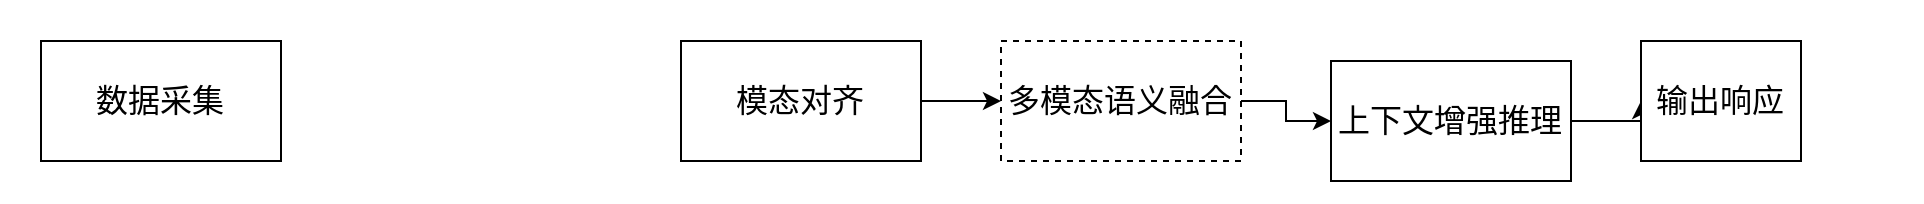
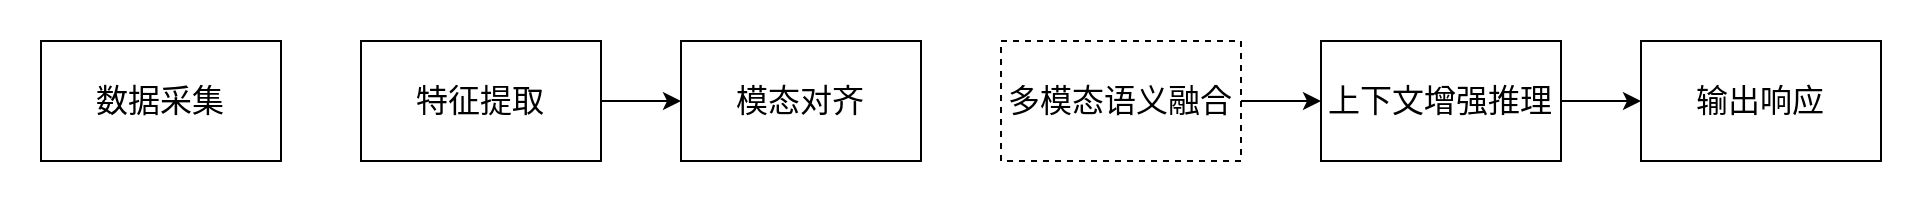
none -> (481, 101)
none -> (634, 101)
(954, 101) -> none
(1721, 101) -> (1761, 101)
(1451, 121) -> (1441, 101)
